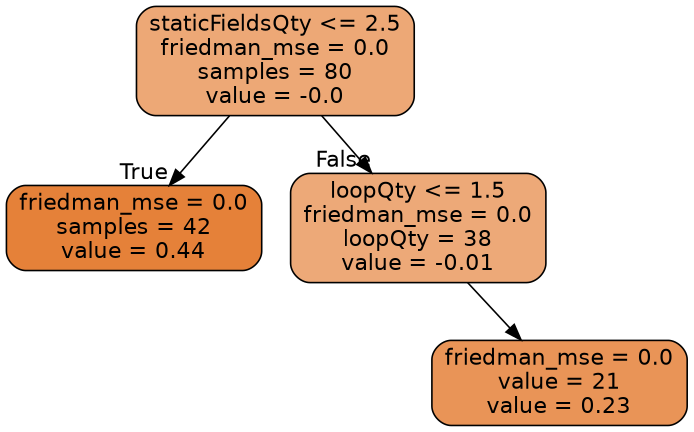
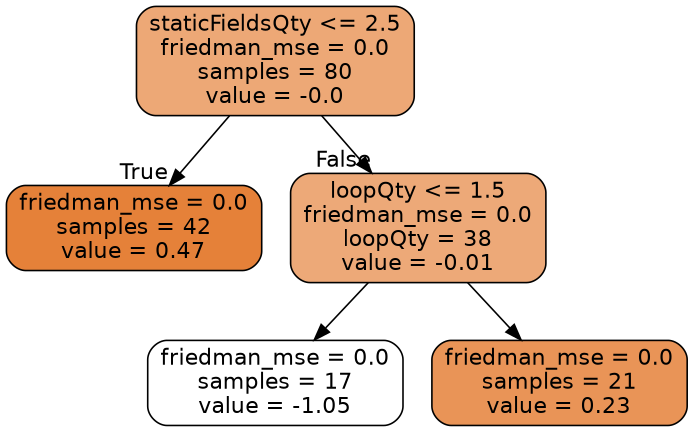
(134, 228) -> (134, 228)
none -> (275, 383)
(560, 383) -> (560, 383)
